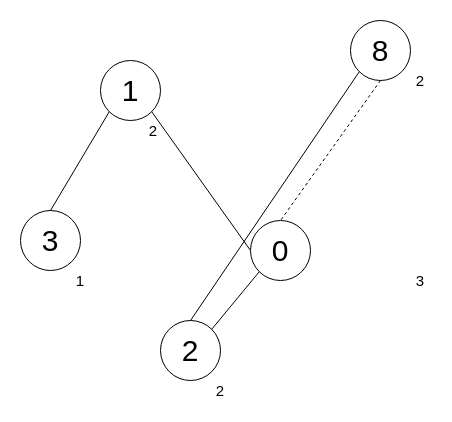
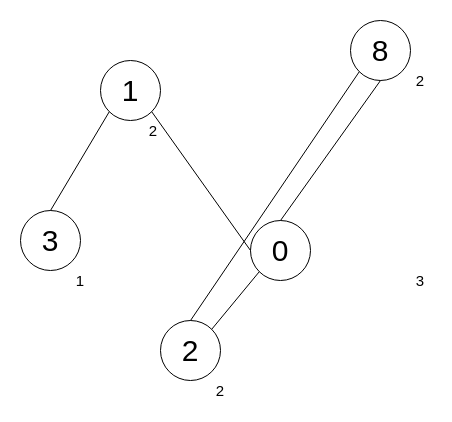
(331, 150) -> (331, 150)
